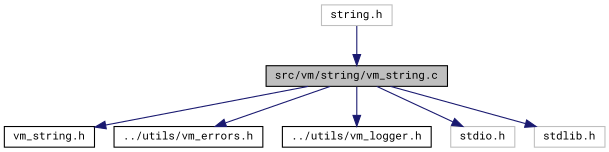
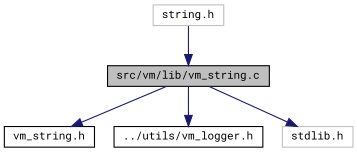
(357, 76) -> (188, 76)
(188, 137) -> none
(483, 137) -> none
